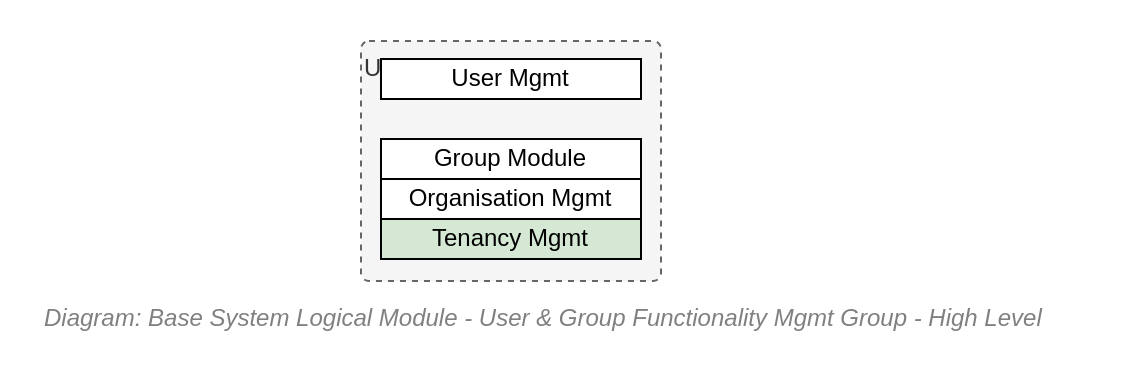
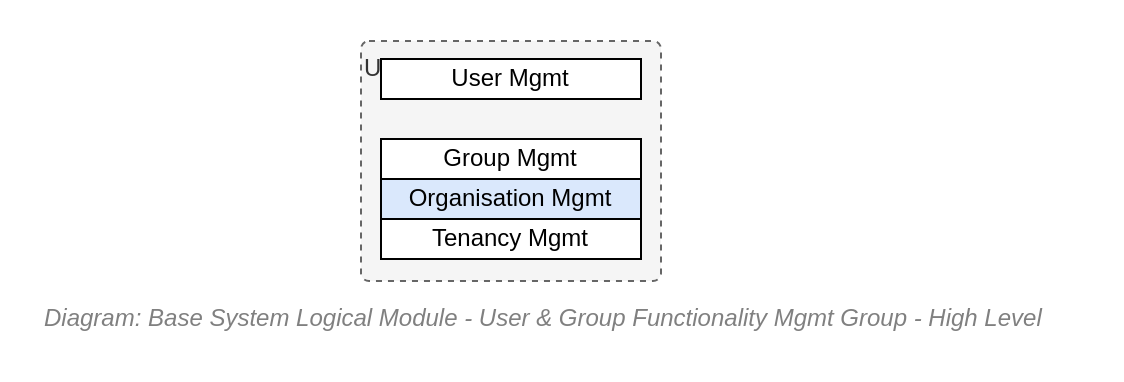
(511, 159) -> (511, 159)
(511, 199) -> (511, 199)
(511, 239) -> (511, 239)
